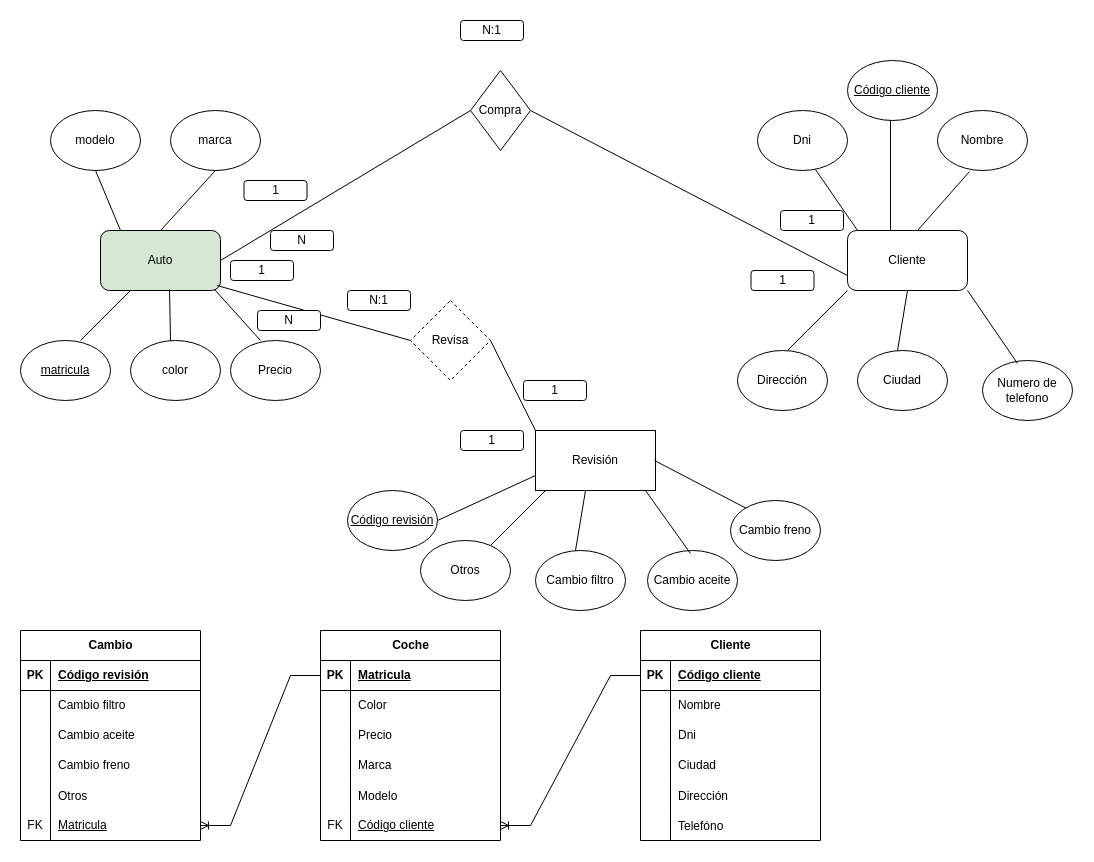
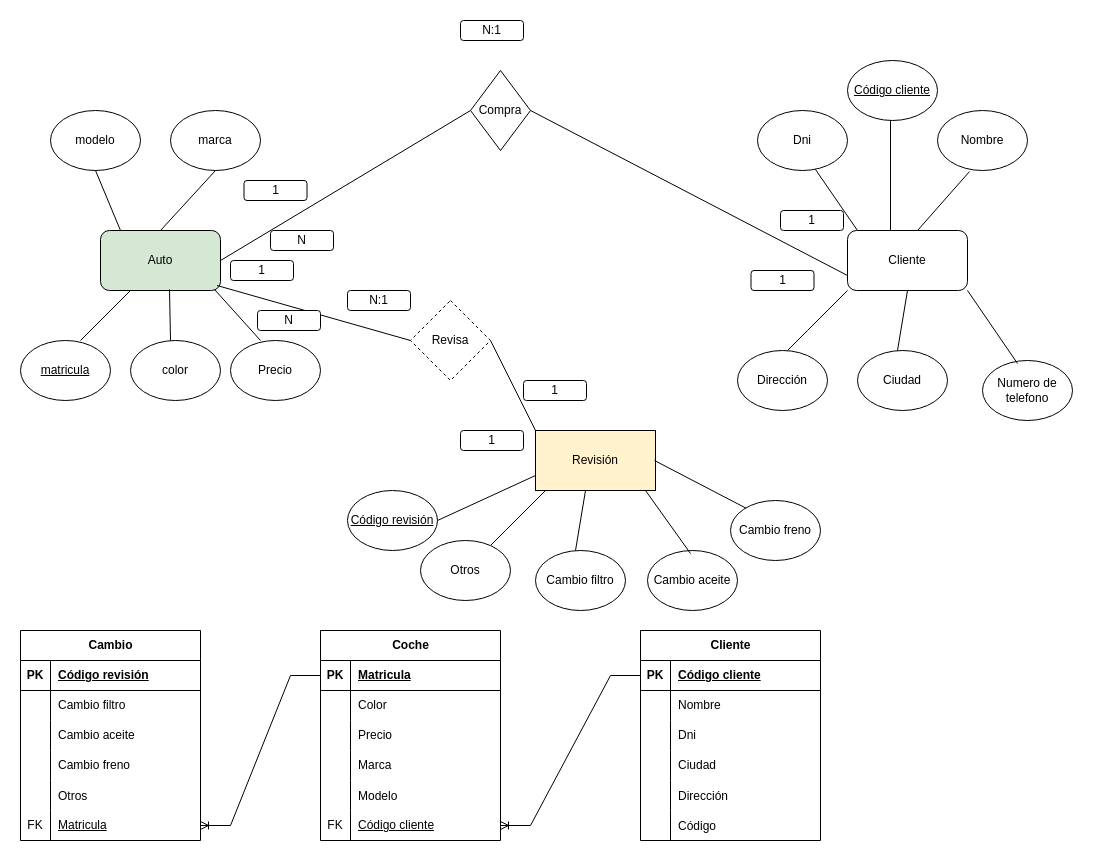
(596, 461) -> (596, 461)
(703, 826) -> (697, 826)
